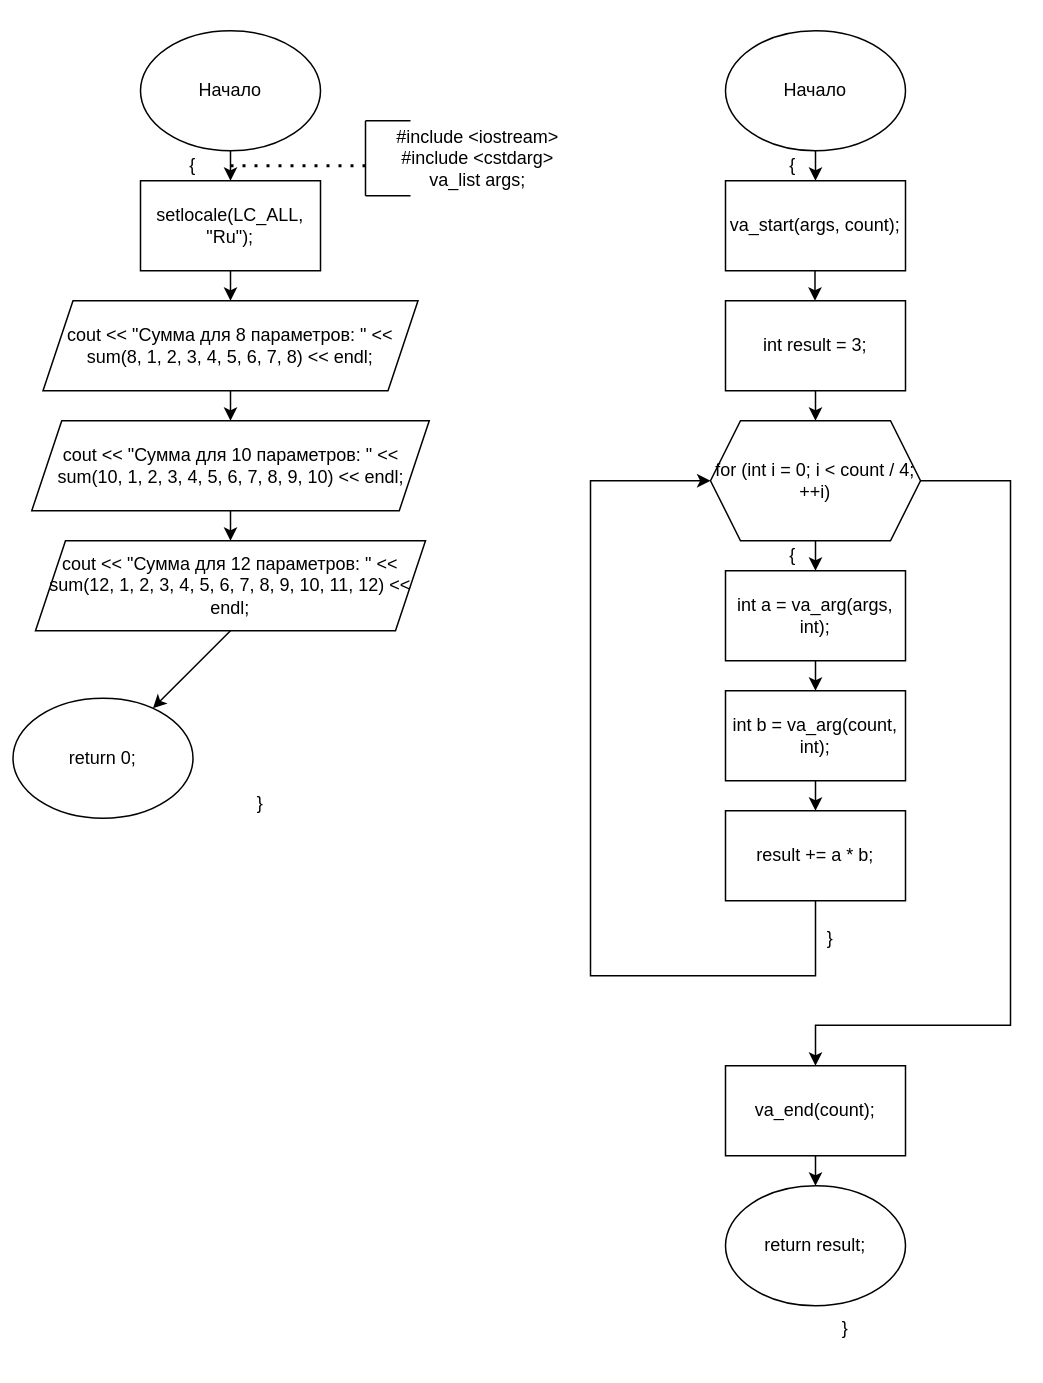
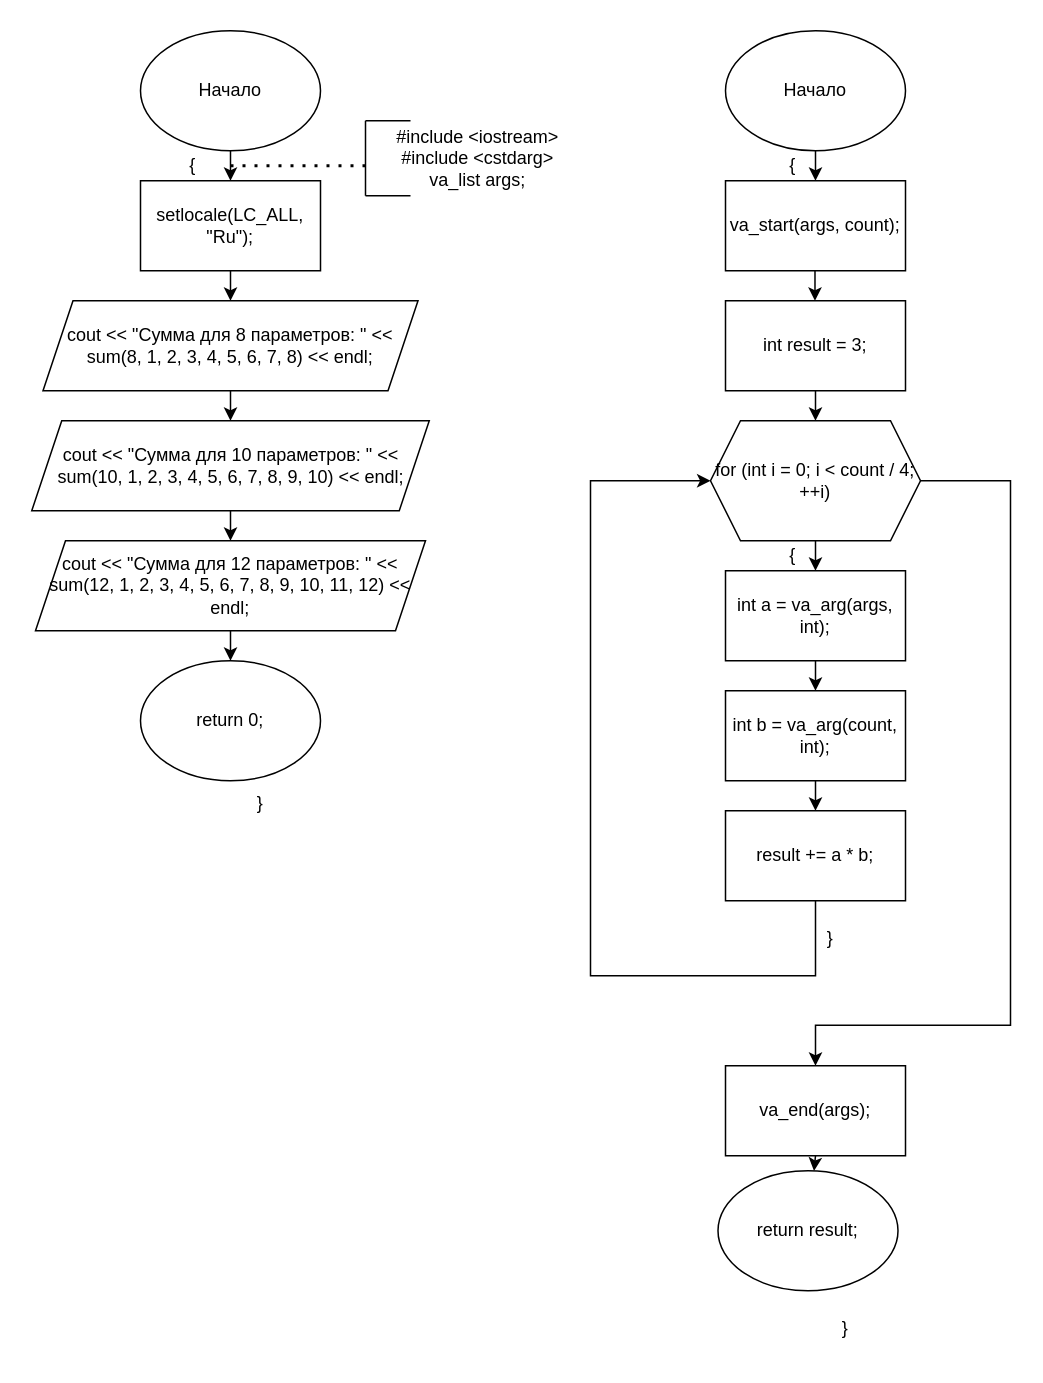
(103, 758) -> (230, 721)
(815, 1111) -> (815, 1111)
(815, 1246) -> (808, 1231)
